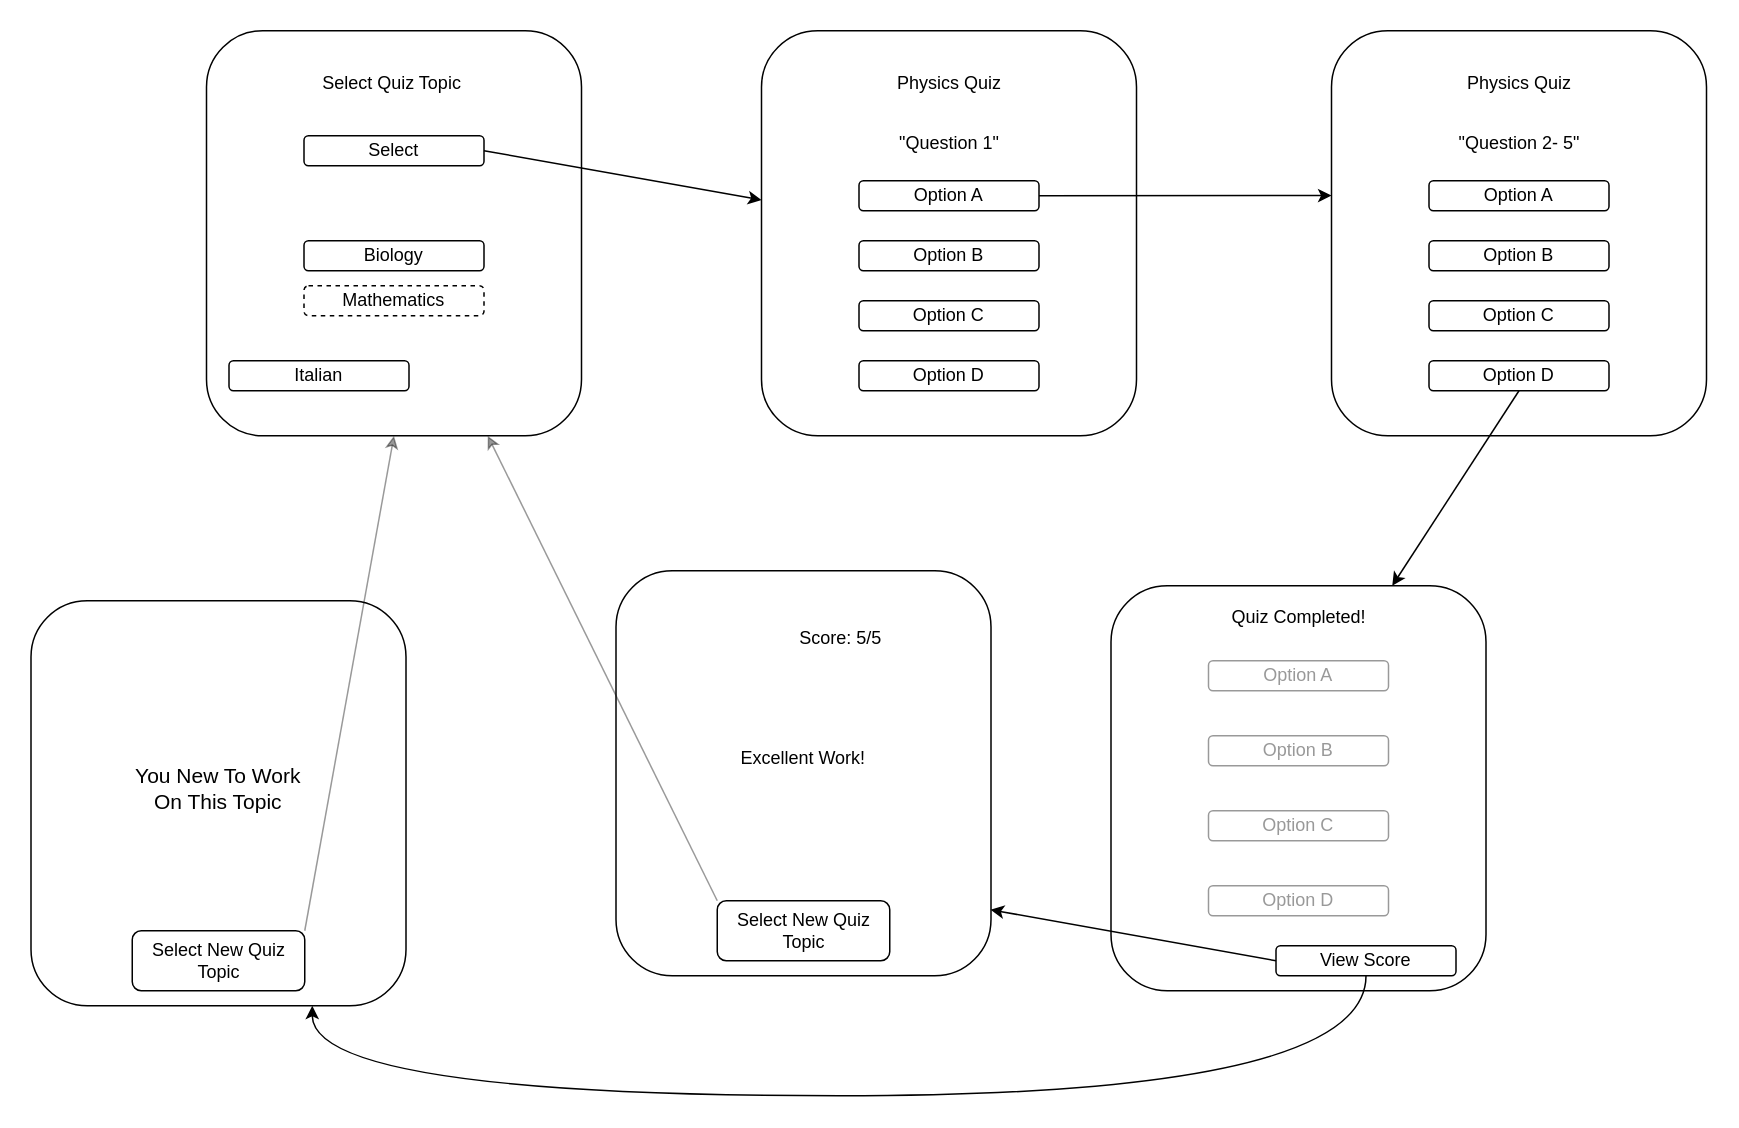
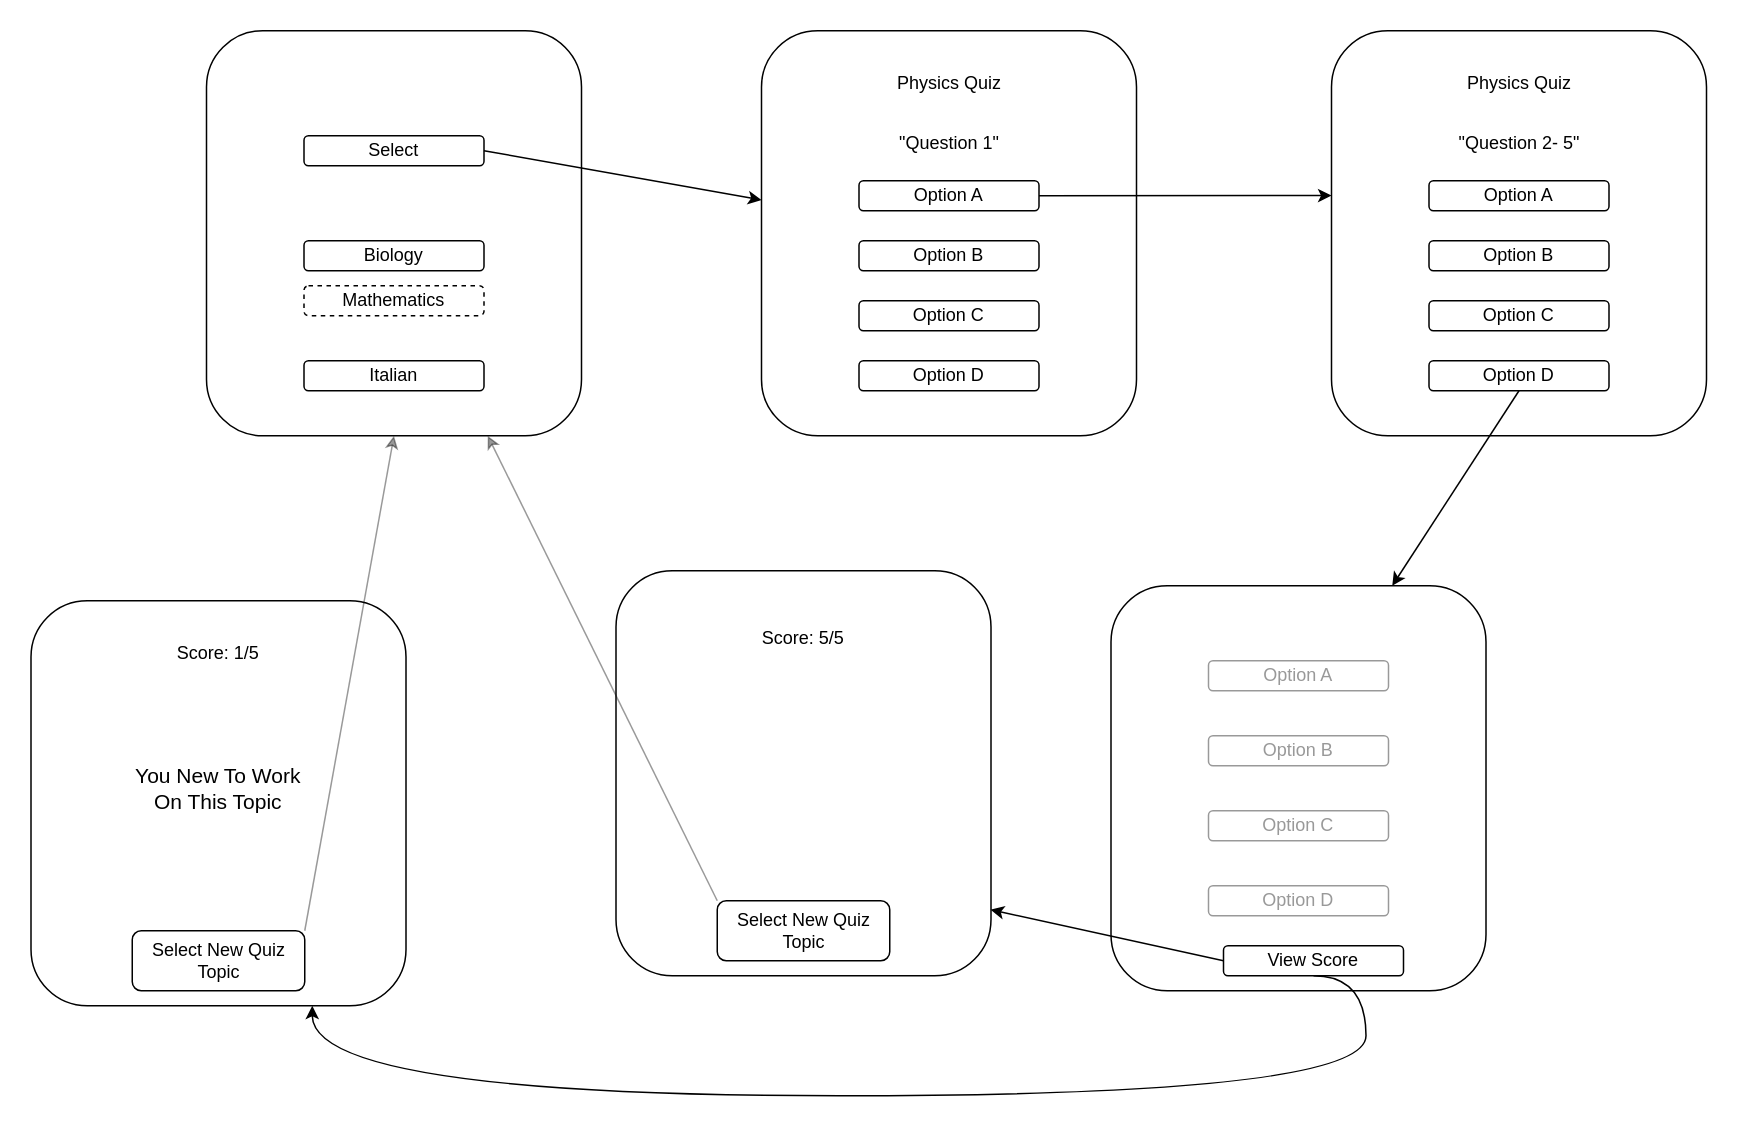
(394, 83) -> none
(319, 376) -> (394, 376)
(1298, 617) -> none
(841, 638) -> (803, 638)
none -> (218, 653)
(803, 758) -> none
(1366, 961) -> (1313, 961)
